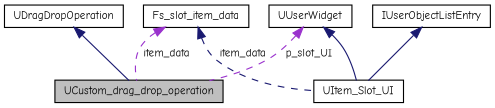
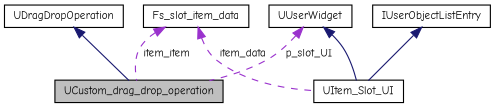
(165, 54) -> (165, 54)
(250, 78) -> (250, 78)
